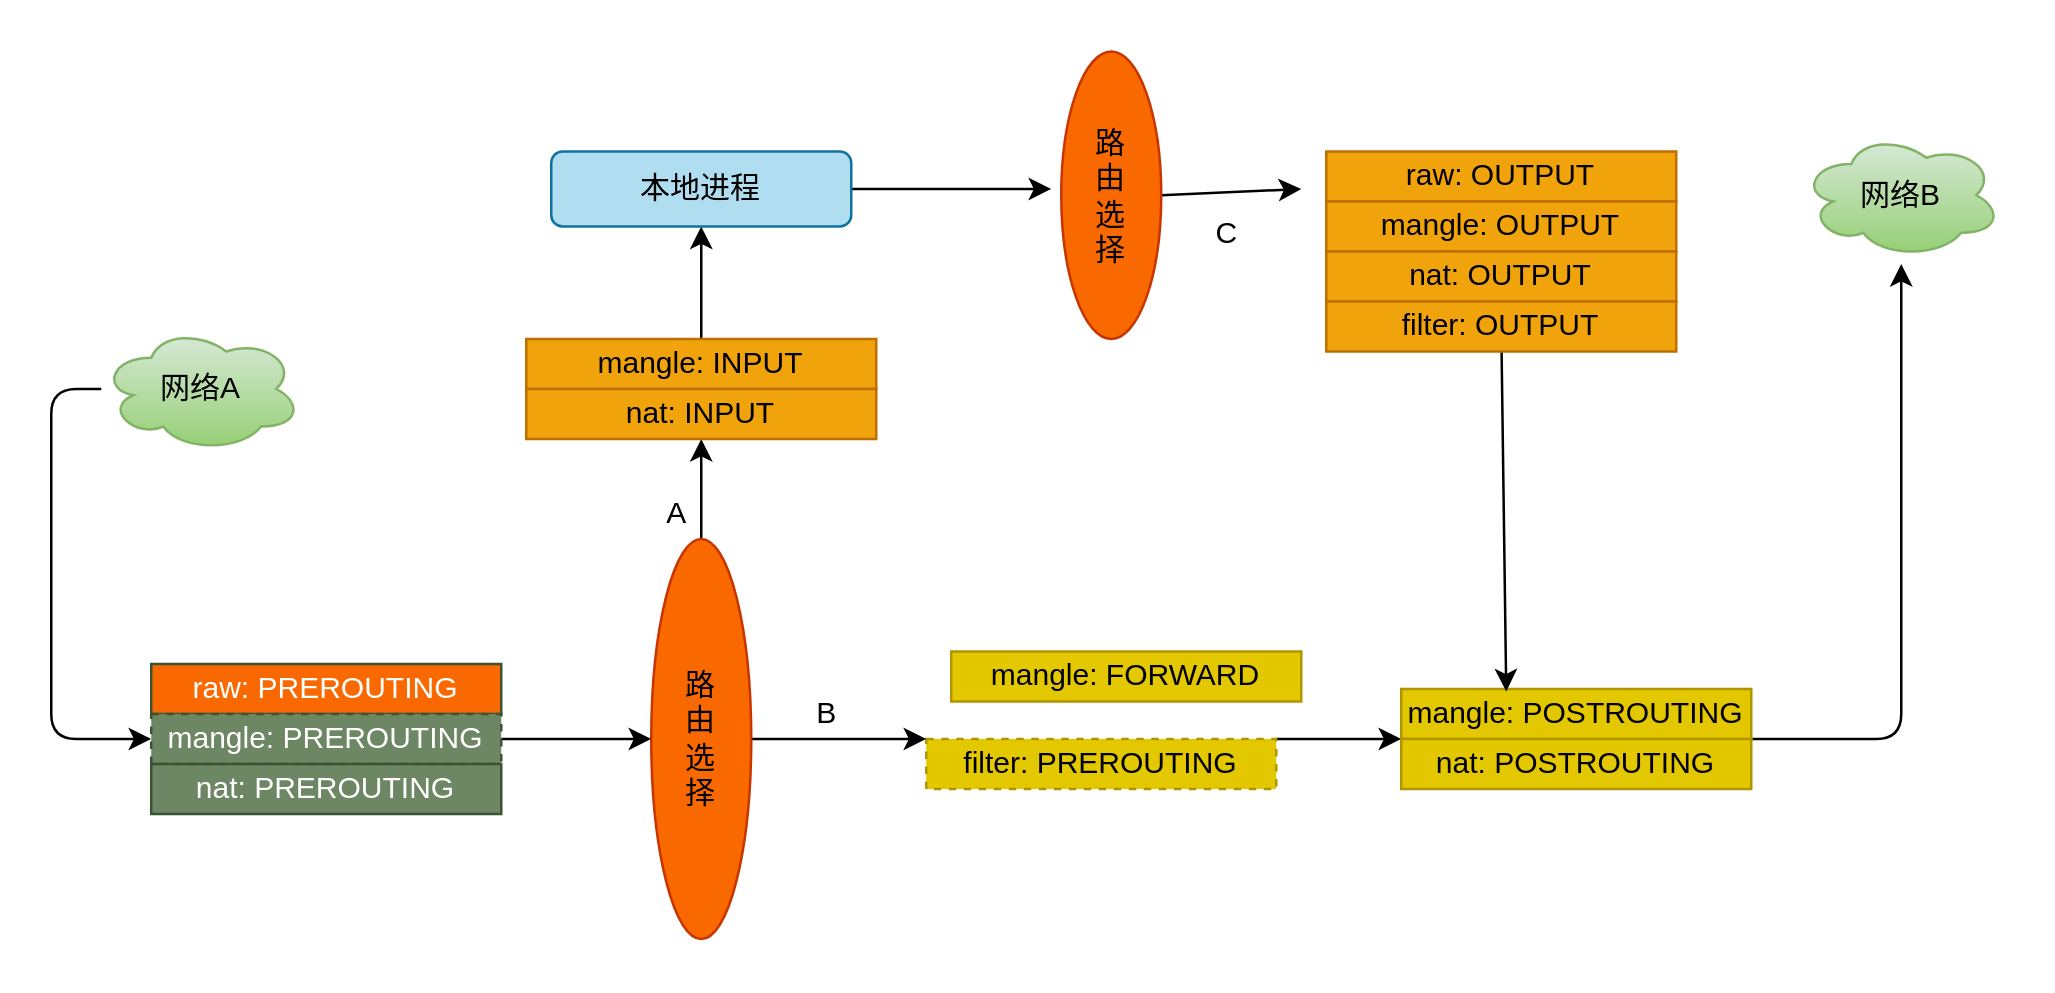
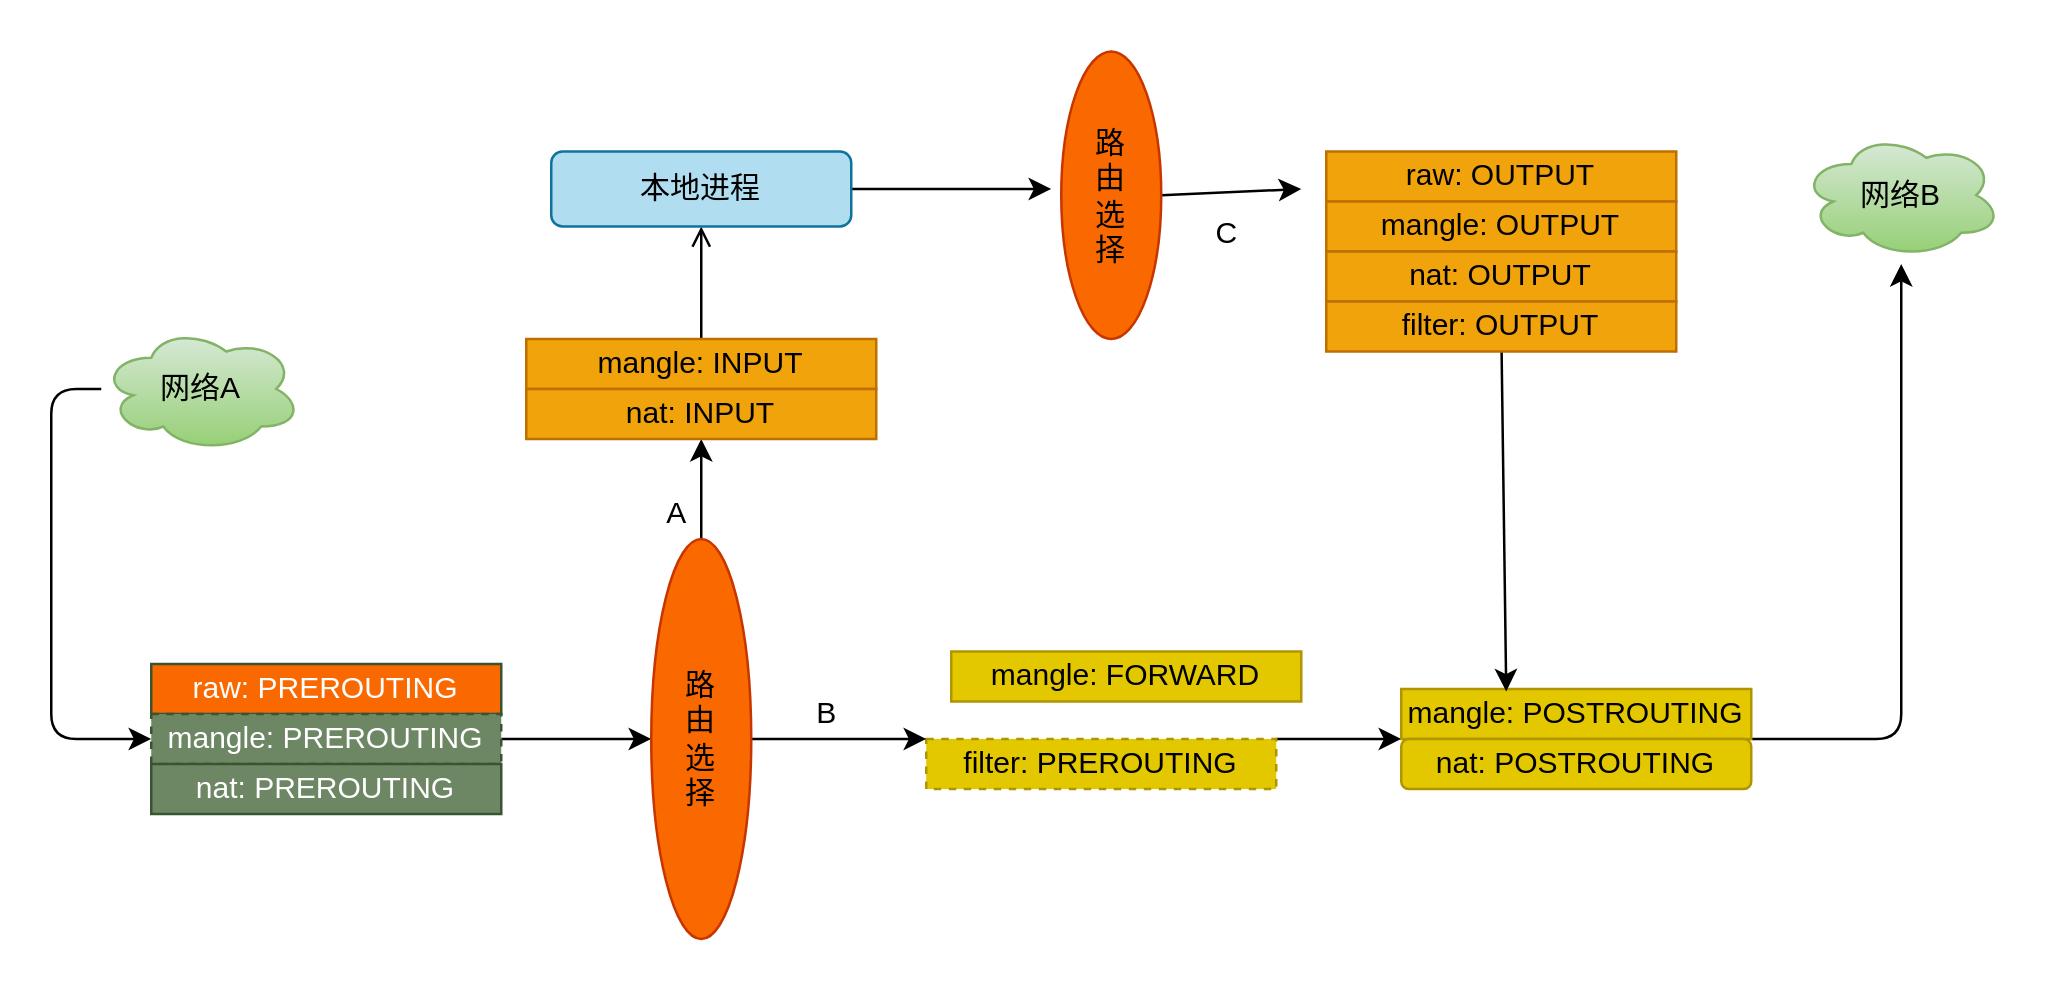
(701, 244) -> (701, 240)
(1576, 764) -> (1576, 764)
